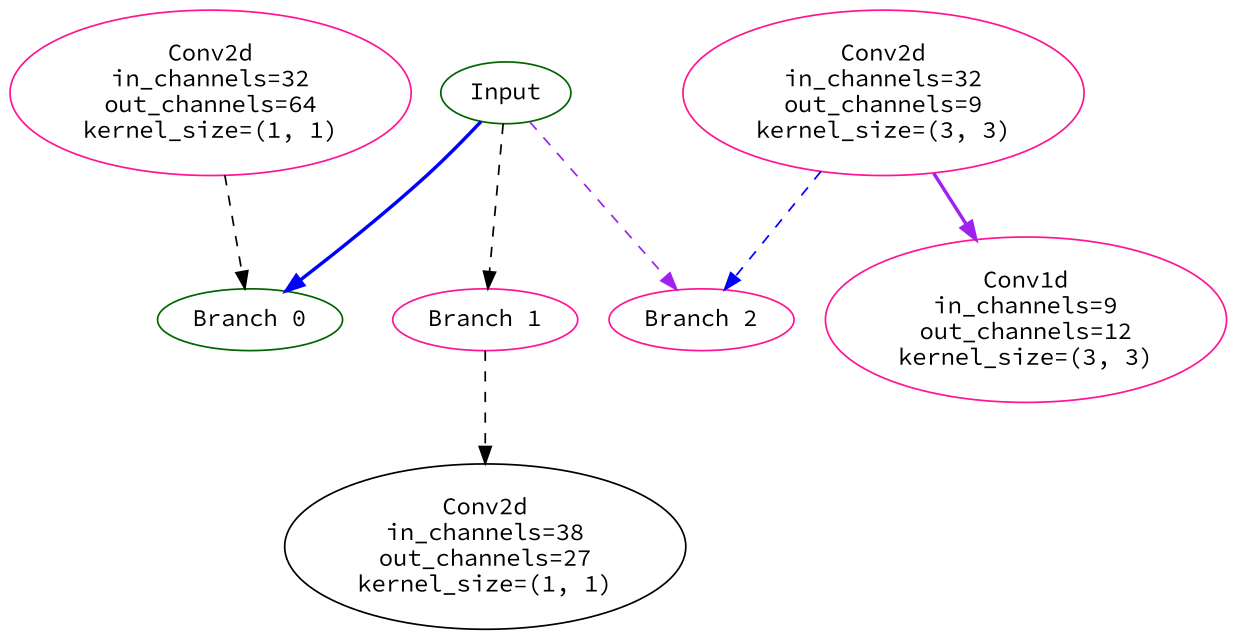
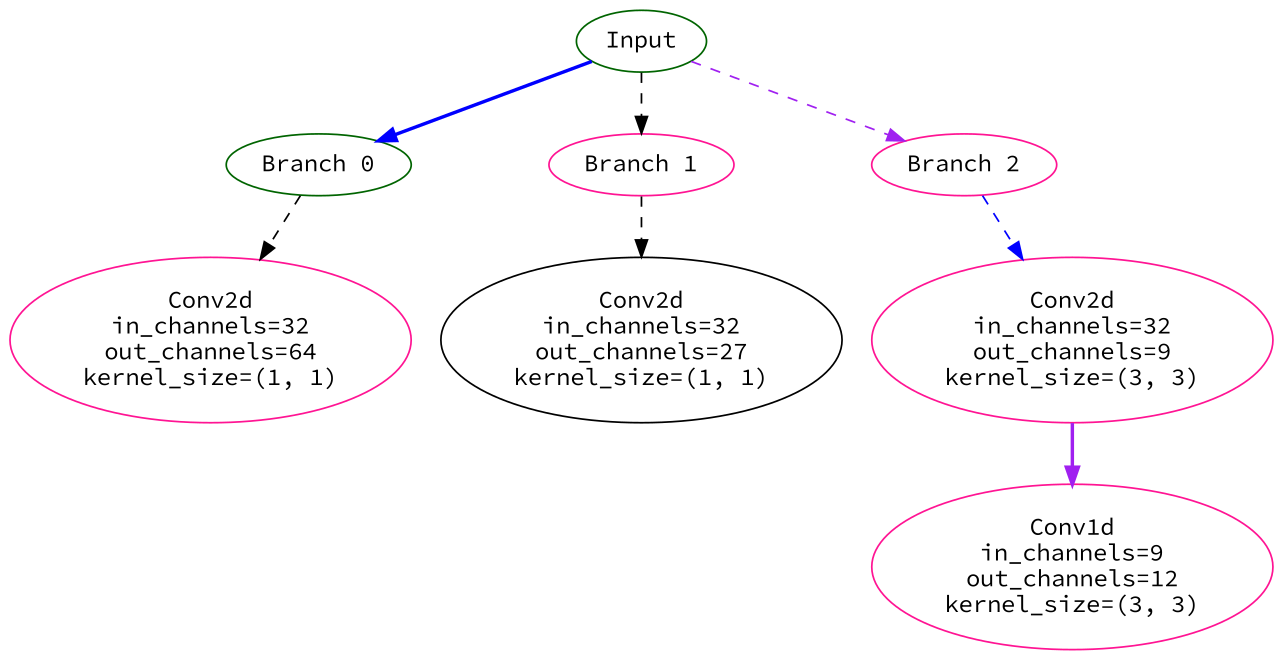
(233, 223) -> (285, 220)
(778, 224) -> (998, 220)
(485, 547) -> (641, 340)
